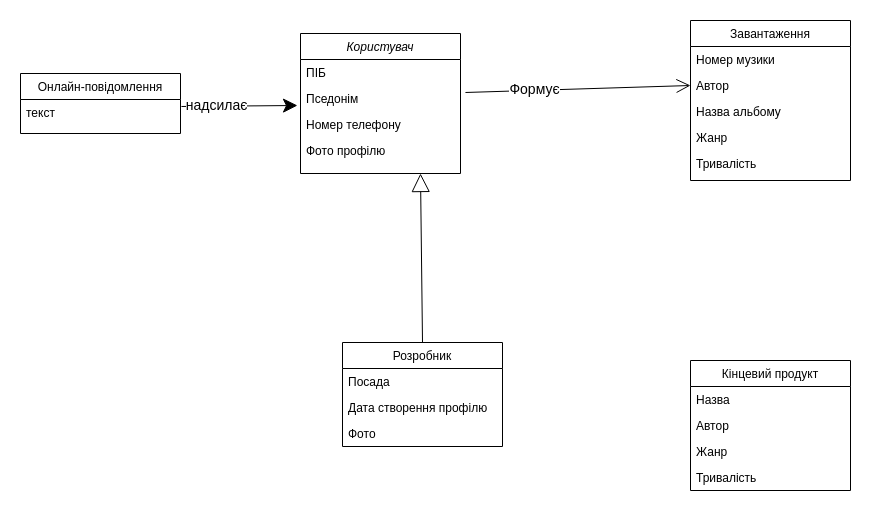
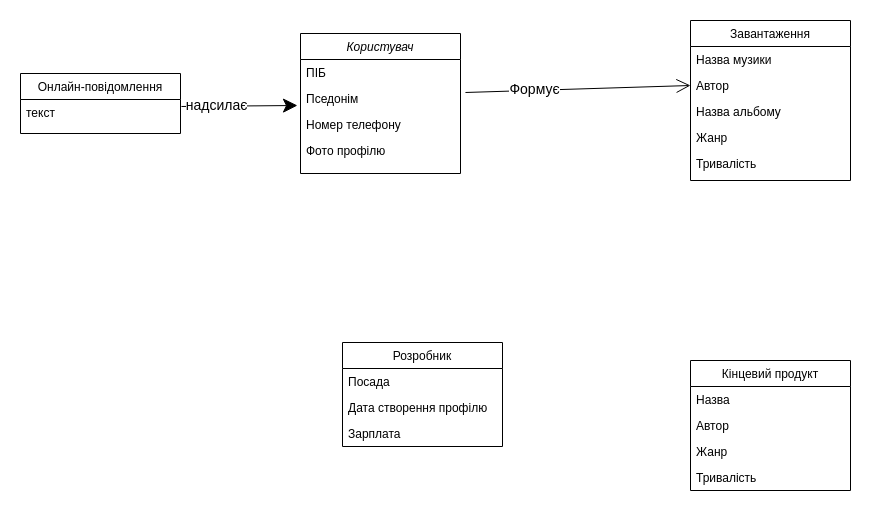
(735, 60) -> (735, 60)
(422, 267) -> none
(361, 434) -> (375, 434)
